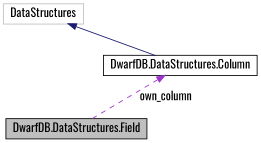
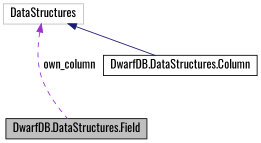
(125, 99) -> (42, 79)
